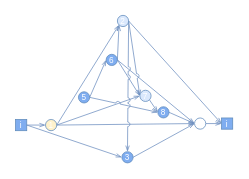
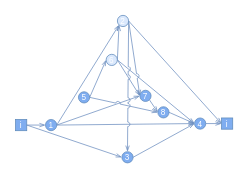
(112, 60) -> (112, 60)
(146, 96) -> (146, 96)
(200, 124) -> (200, 124)
(51, 125) -> (51, 125)
